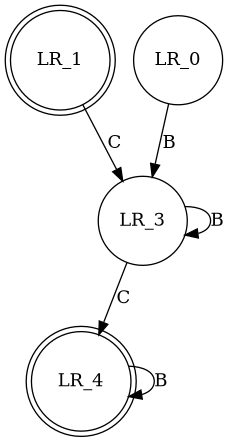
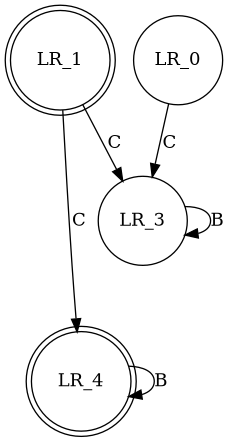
(170, 143) -> (170, 143)
(115, 292) -> (69, 214)
